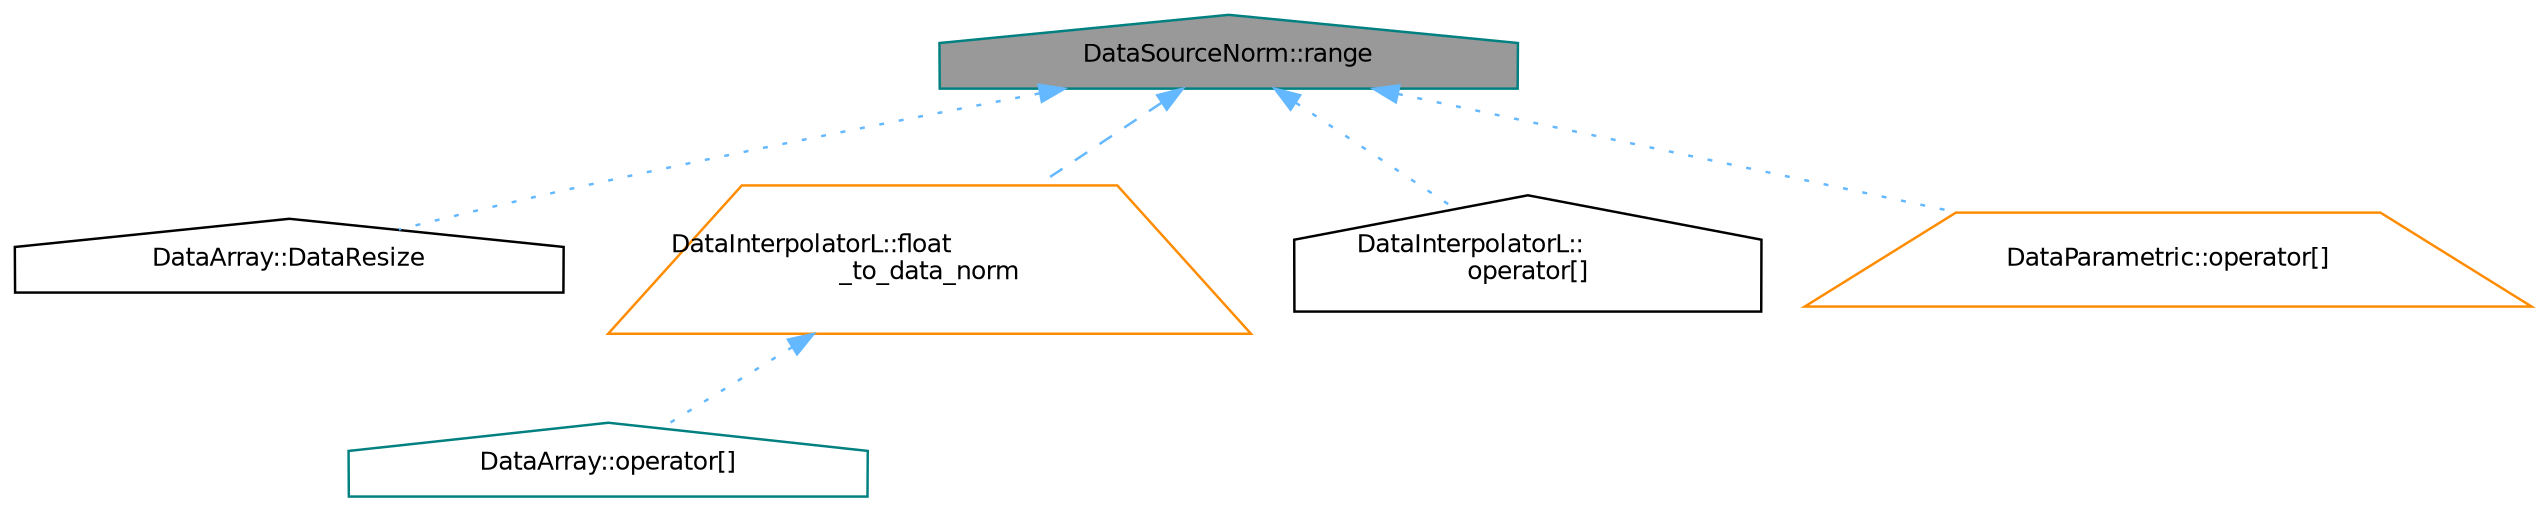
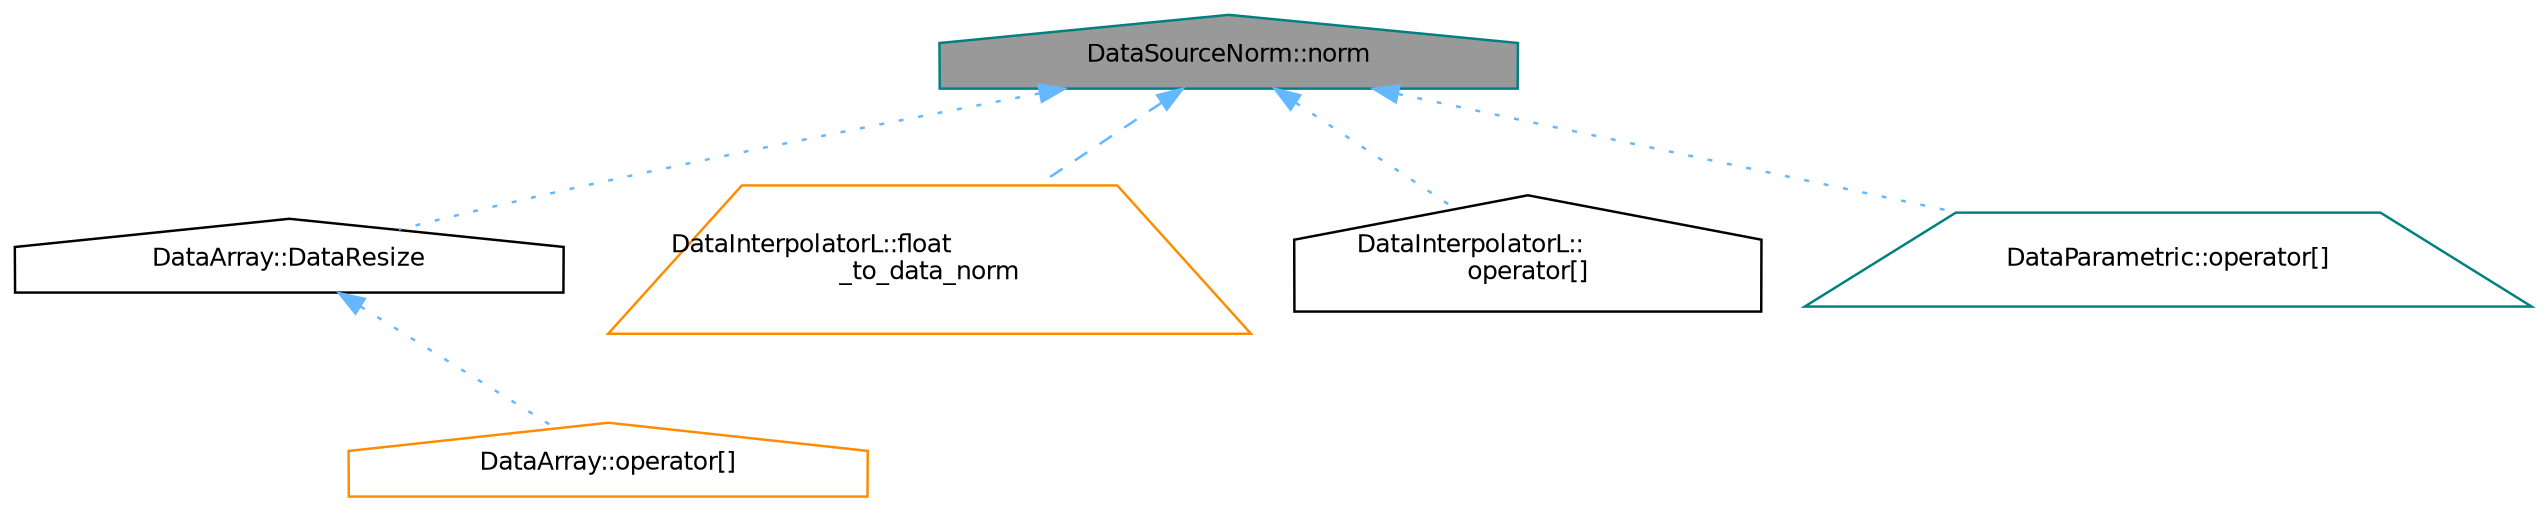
(1229, 56) -> (1229, 56)
(2168, 260) -> (2168, 260)
(727, 388) -> (458, 367)
(608, 464) -> (608, 464)
